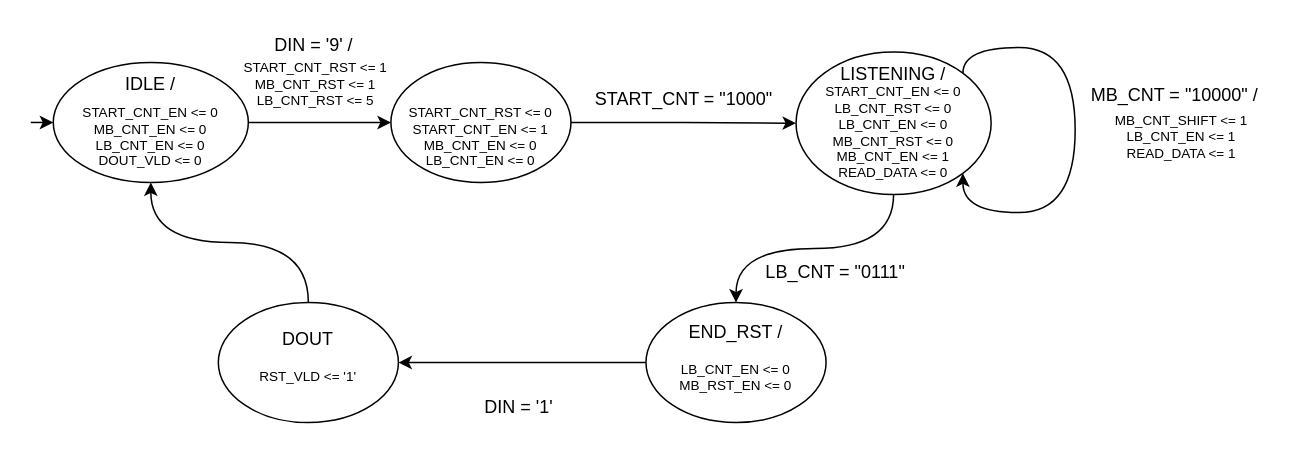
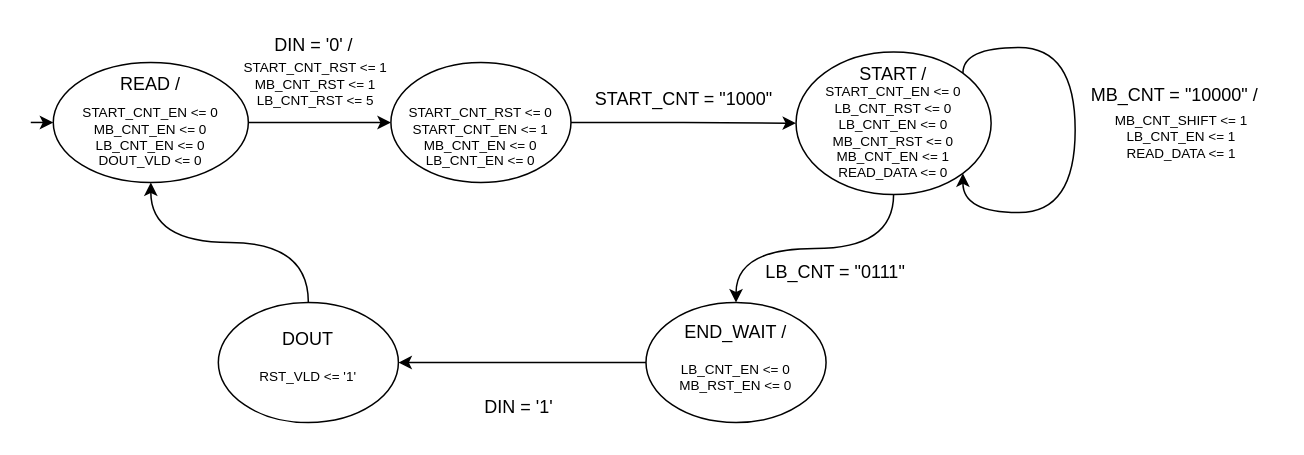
(317, 46) -> (317, 46)
(893, 74) -> (893, 74)
(151, 85) -> (151, 85)
(736, 332) -> (736, 332)
